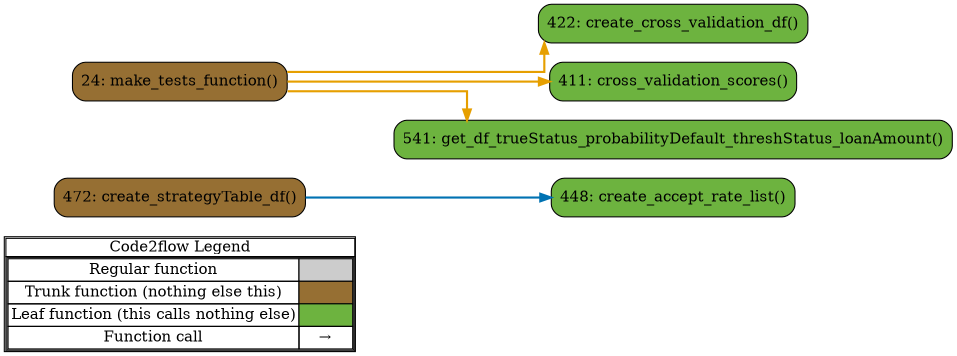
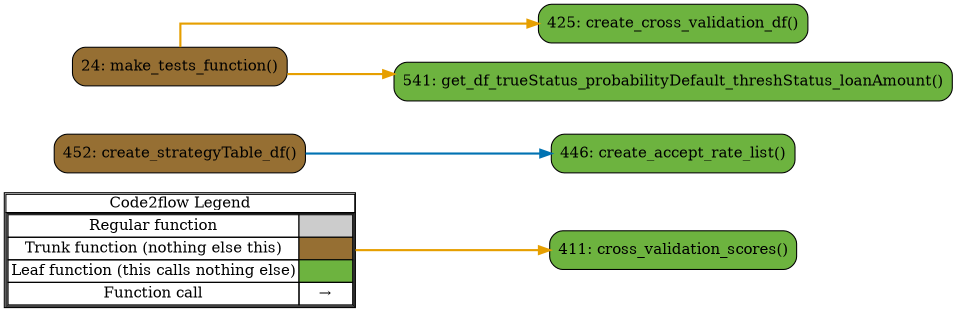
(673, 24) -> (673, 24)
(413, 82) -> (447, 250)
(180, 198) -> (180, 154)
(673, 198) -> (673, 154)
